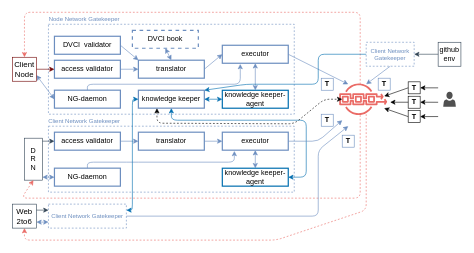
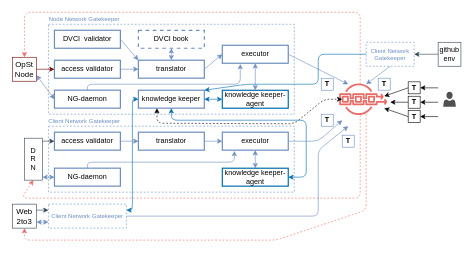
(165, 39) -> (171, 39)
(87, 45) -> (87, 39)
(24, 69) -> (24, 69)
(24, 216) -> (24, 216)
